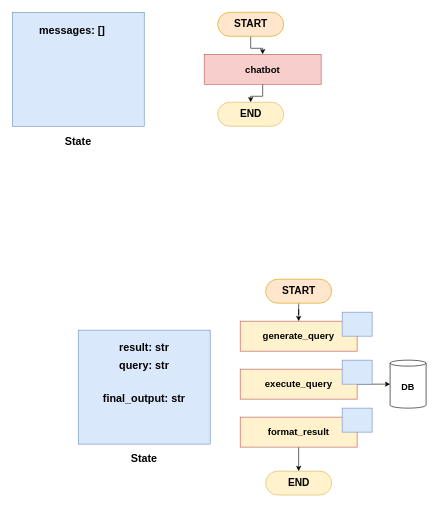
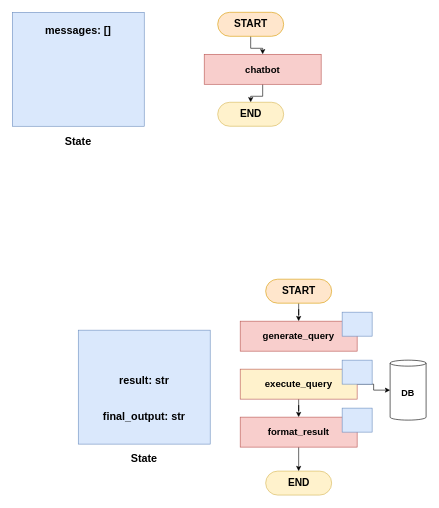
(72, 30) -> (78, 30)
(299, 336) -> (299, 336)
(144, 348) -> (144, 381)
(144, 366) -> none
(408, 384) -> (408, 390)
(144, 399) -> (144, 417)
none -> (299, 410)
(299, 432) -> (299, 432)
